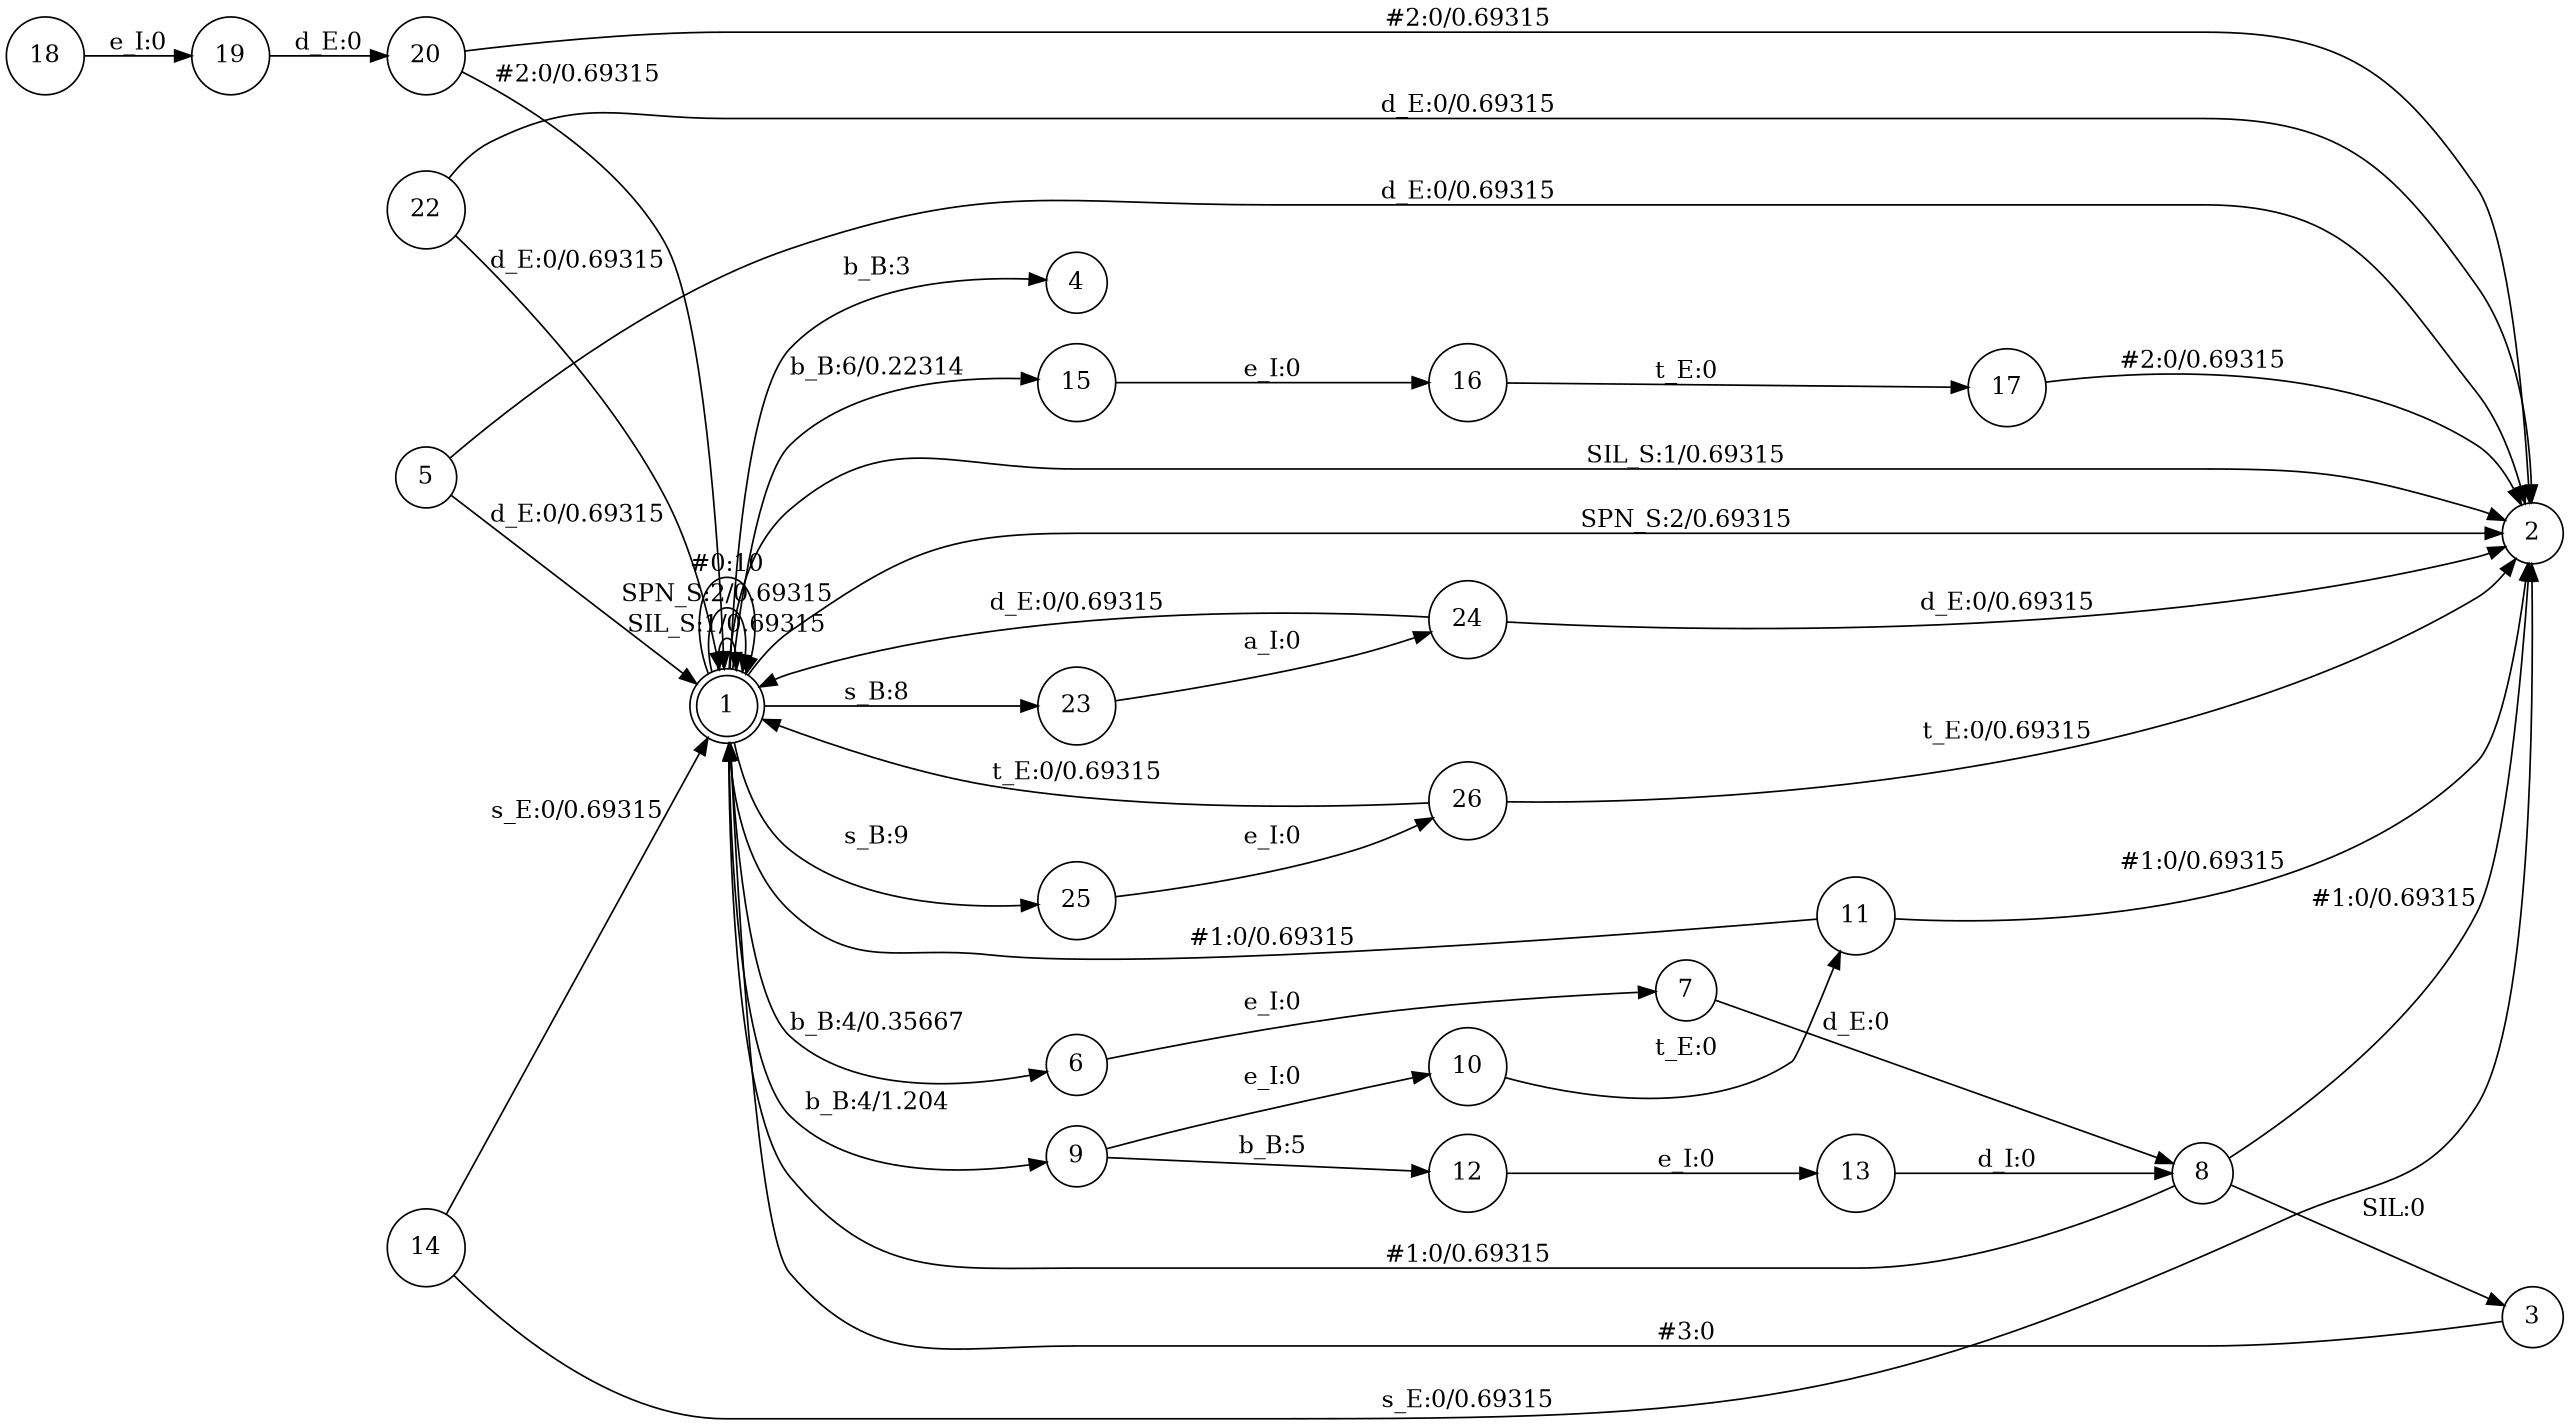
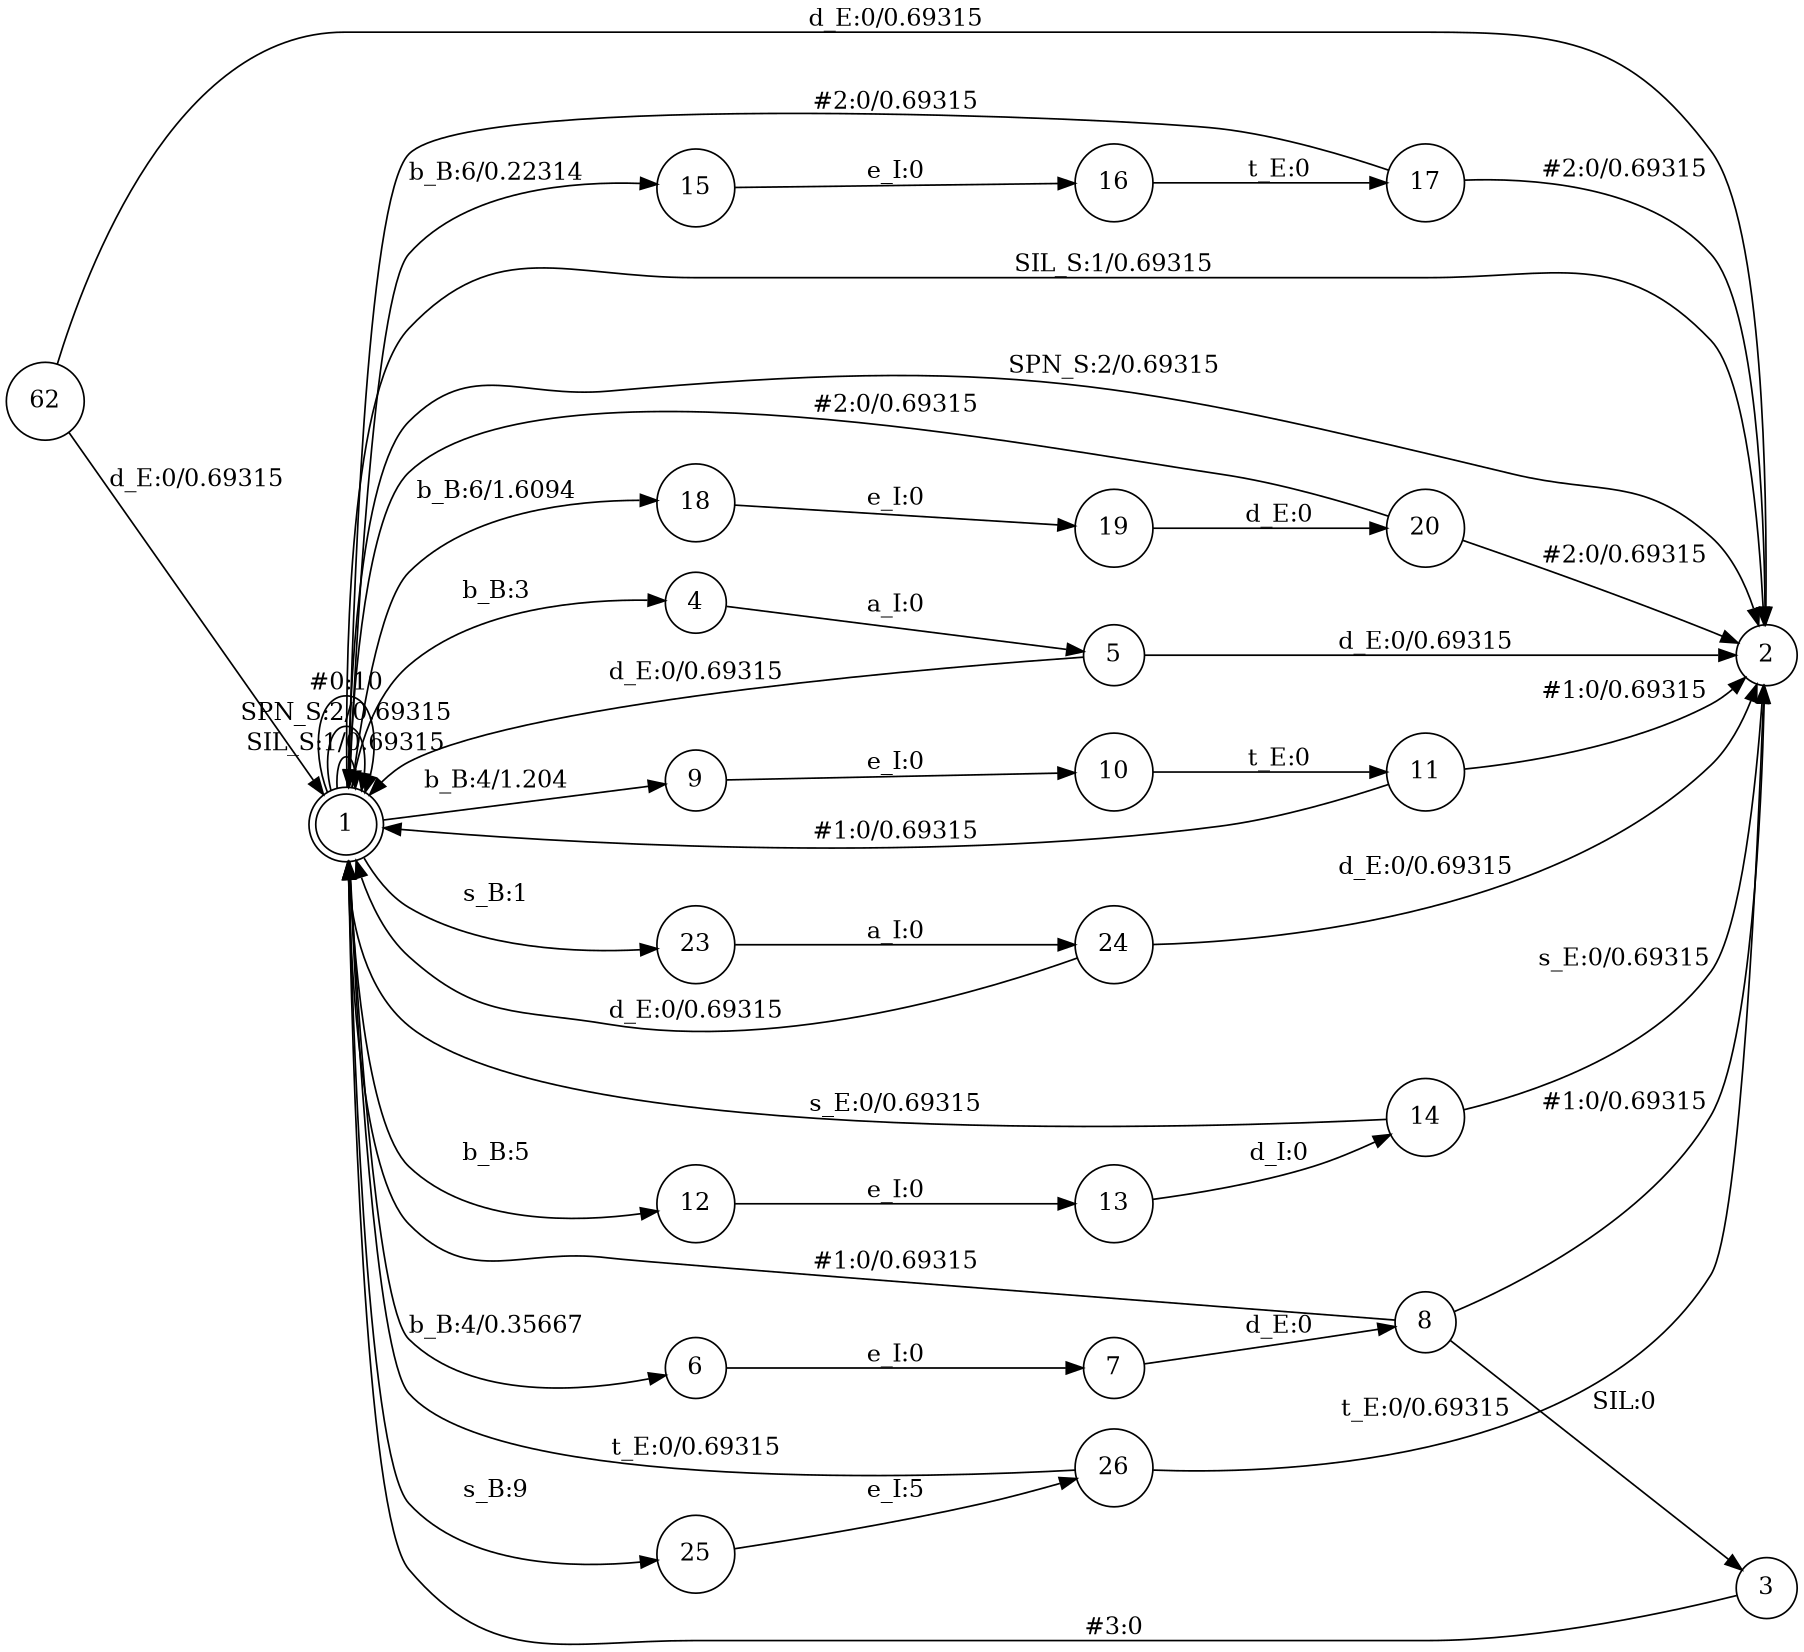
none -> (589, 119)
(426, 210) -> (45, 401)
none -> (418, 565)
none -> (897, 628)
(877, 693) -> (496, 895)
(1272, 837) -> (896, 1491)
(1260, 1164) -> (391, 1137)
(2025, 1173) -> (1266, 1179)
